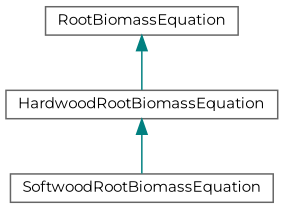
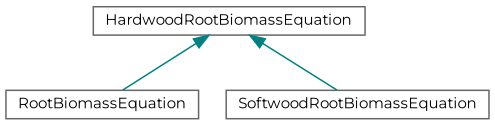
(142, 71) -> (159, 67)
